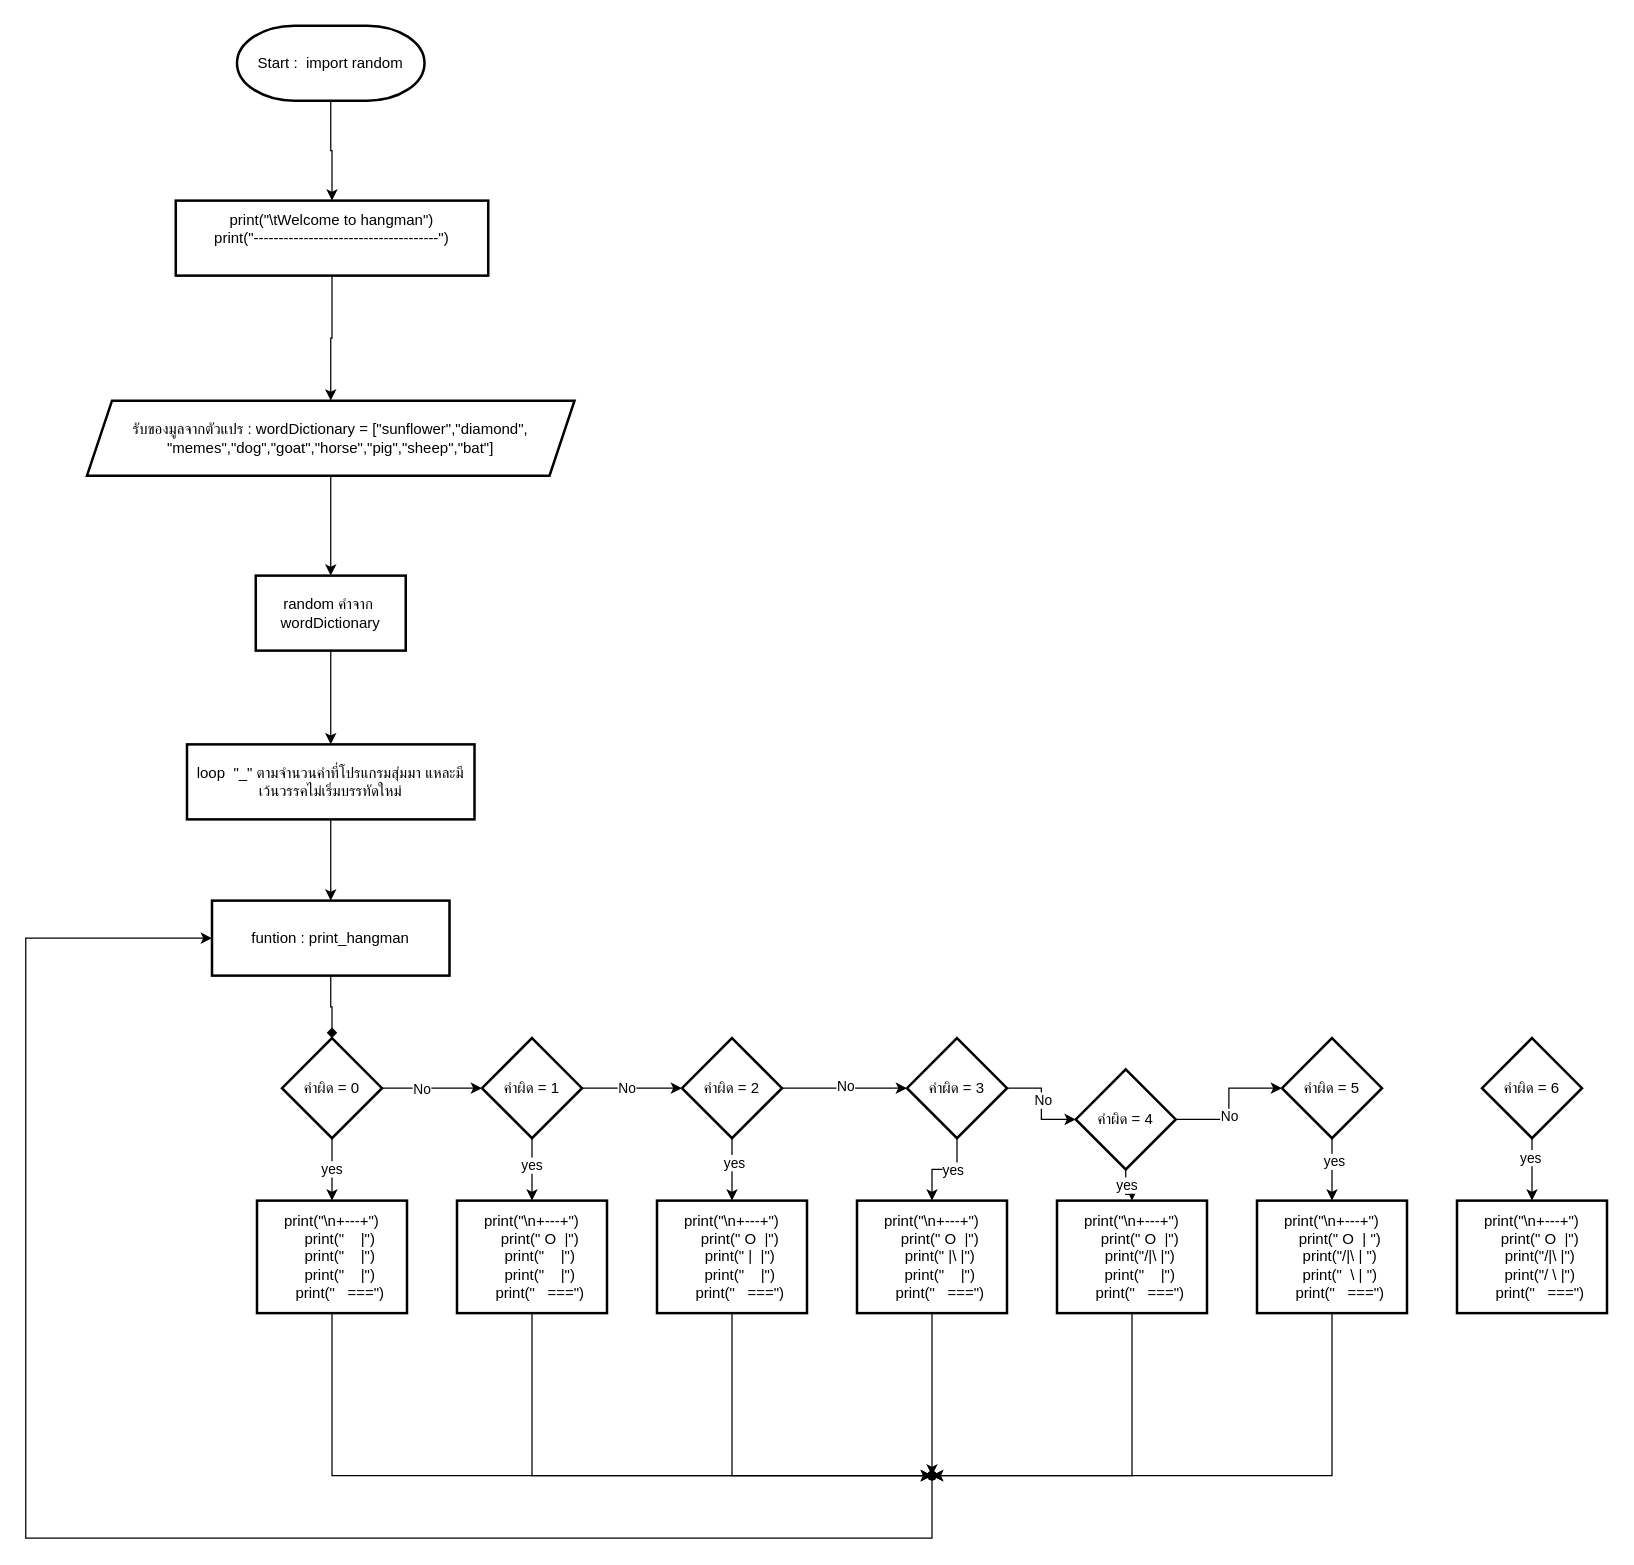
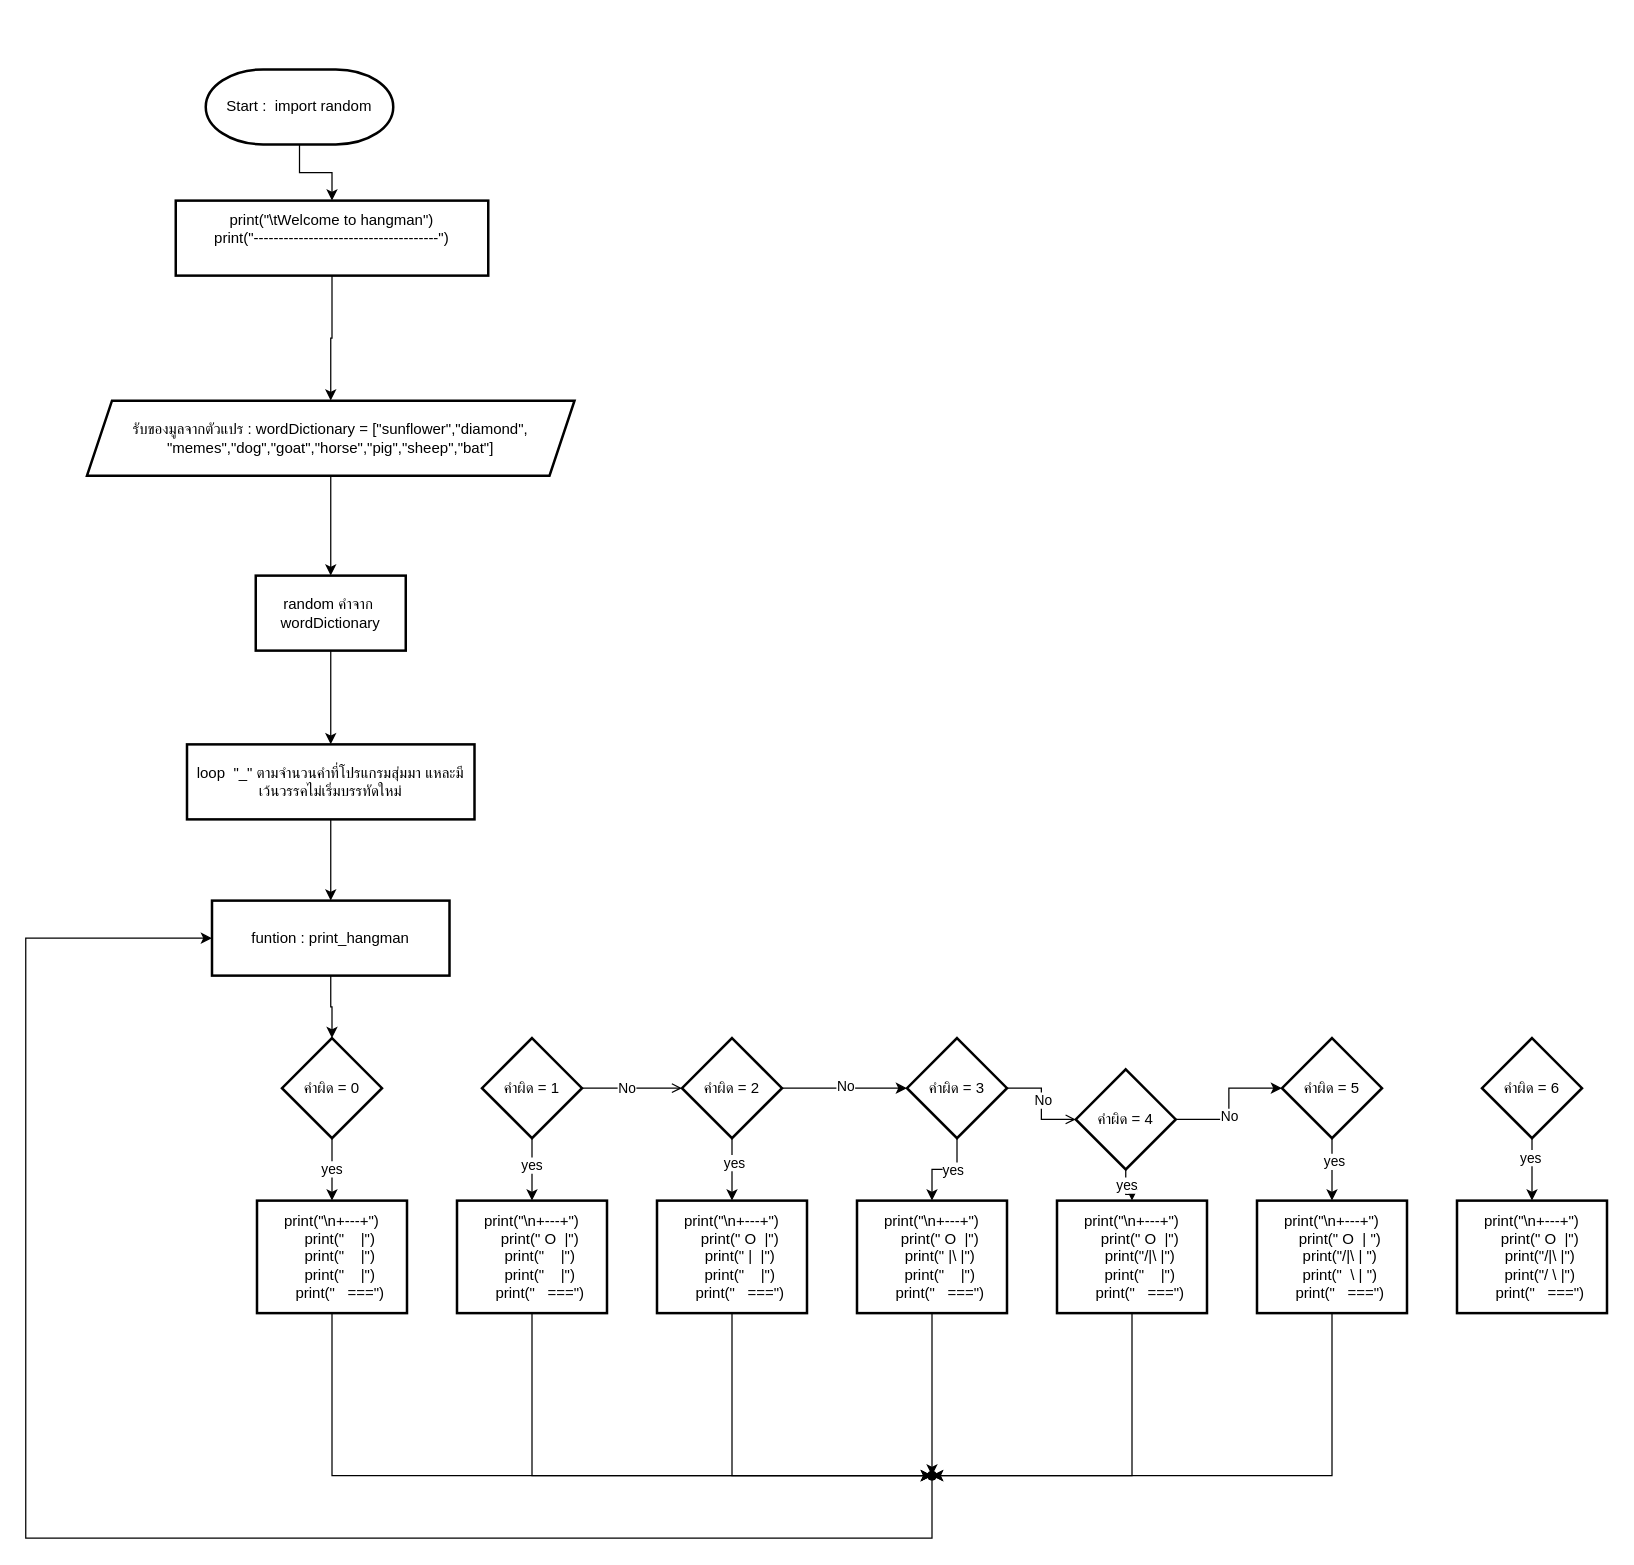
(331, 63) -> (299, 107)
(332, 1027) -> (332, 1028)
(428, 1088) -> none
(672, 1088) -> (673, 1088)
(1066, 1119) -> (1068, 1119)
